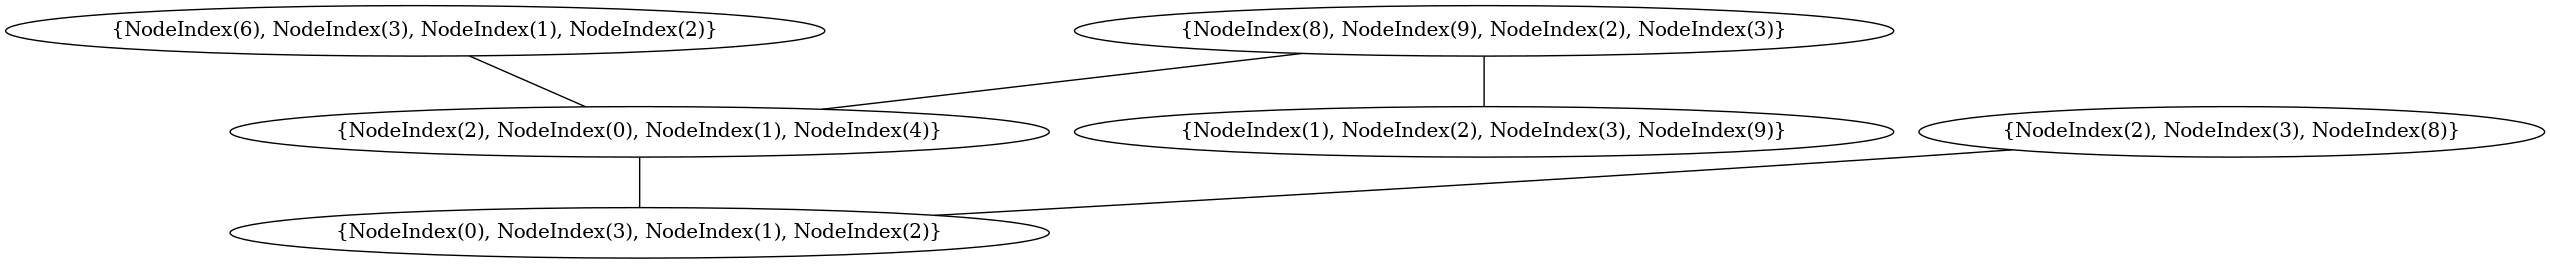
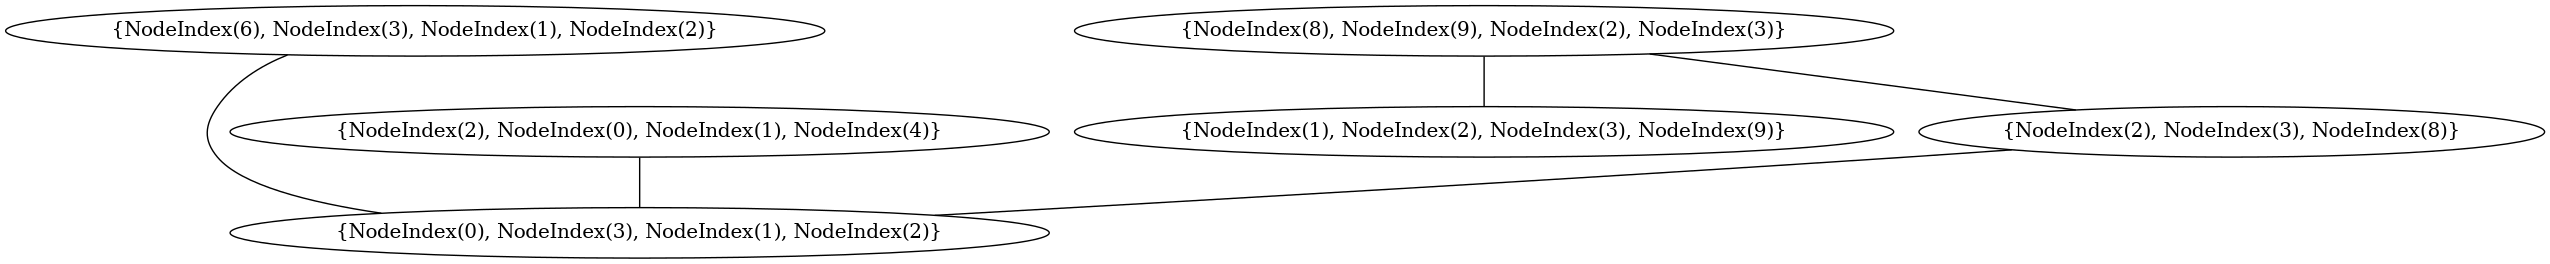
(528, 81) -> (229, 168)
(1062, 81) -> (1863, 82)
